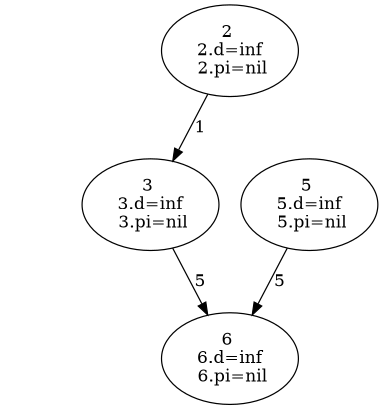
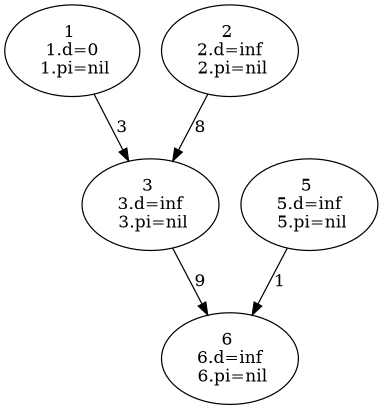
none -> (72, 51)
(201, 128) -> (201, 128)
(201, 282) -> (201, 282)
(280, 282) -> (280, 282)
